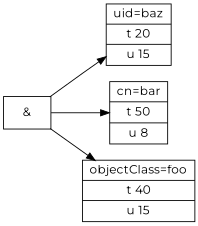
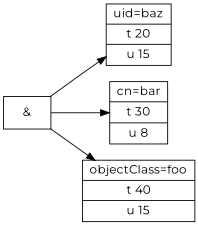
(139, 112) -> (139, 112)
